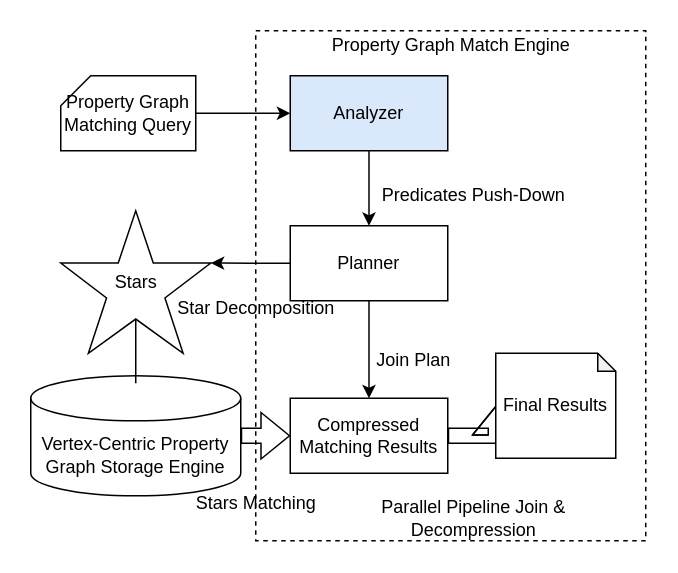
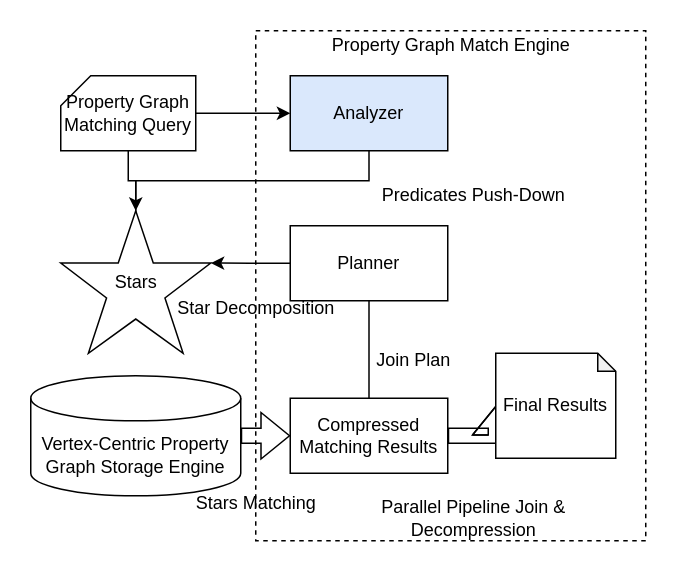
(369, 197) -> (255, 181)
(136, 382) -> (128, 168)
(369, 387) -> (369, 390)
